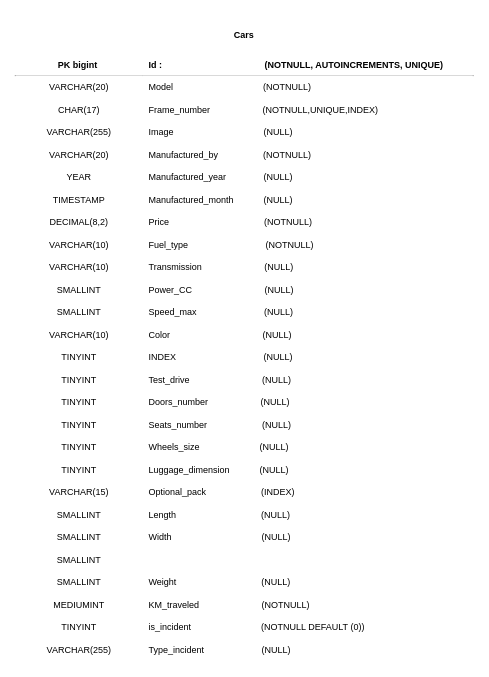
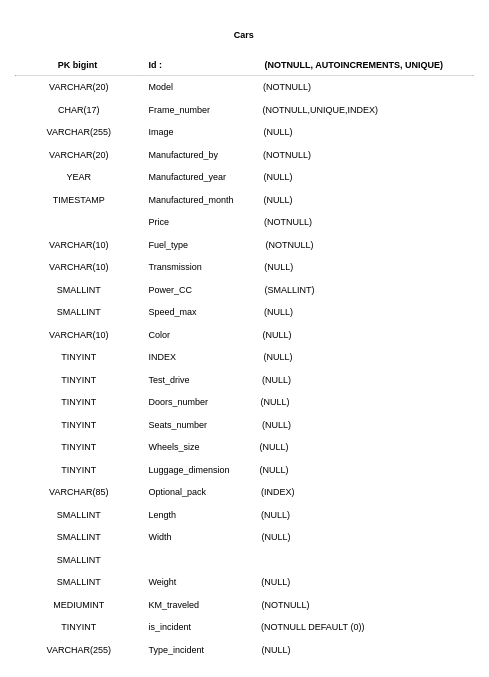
(79, 222) -> none
(240, 290) -> (251, 290)
(79, 492) -> (79, 492)
